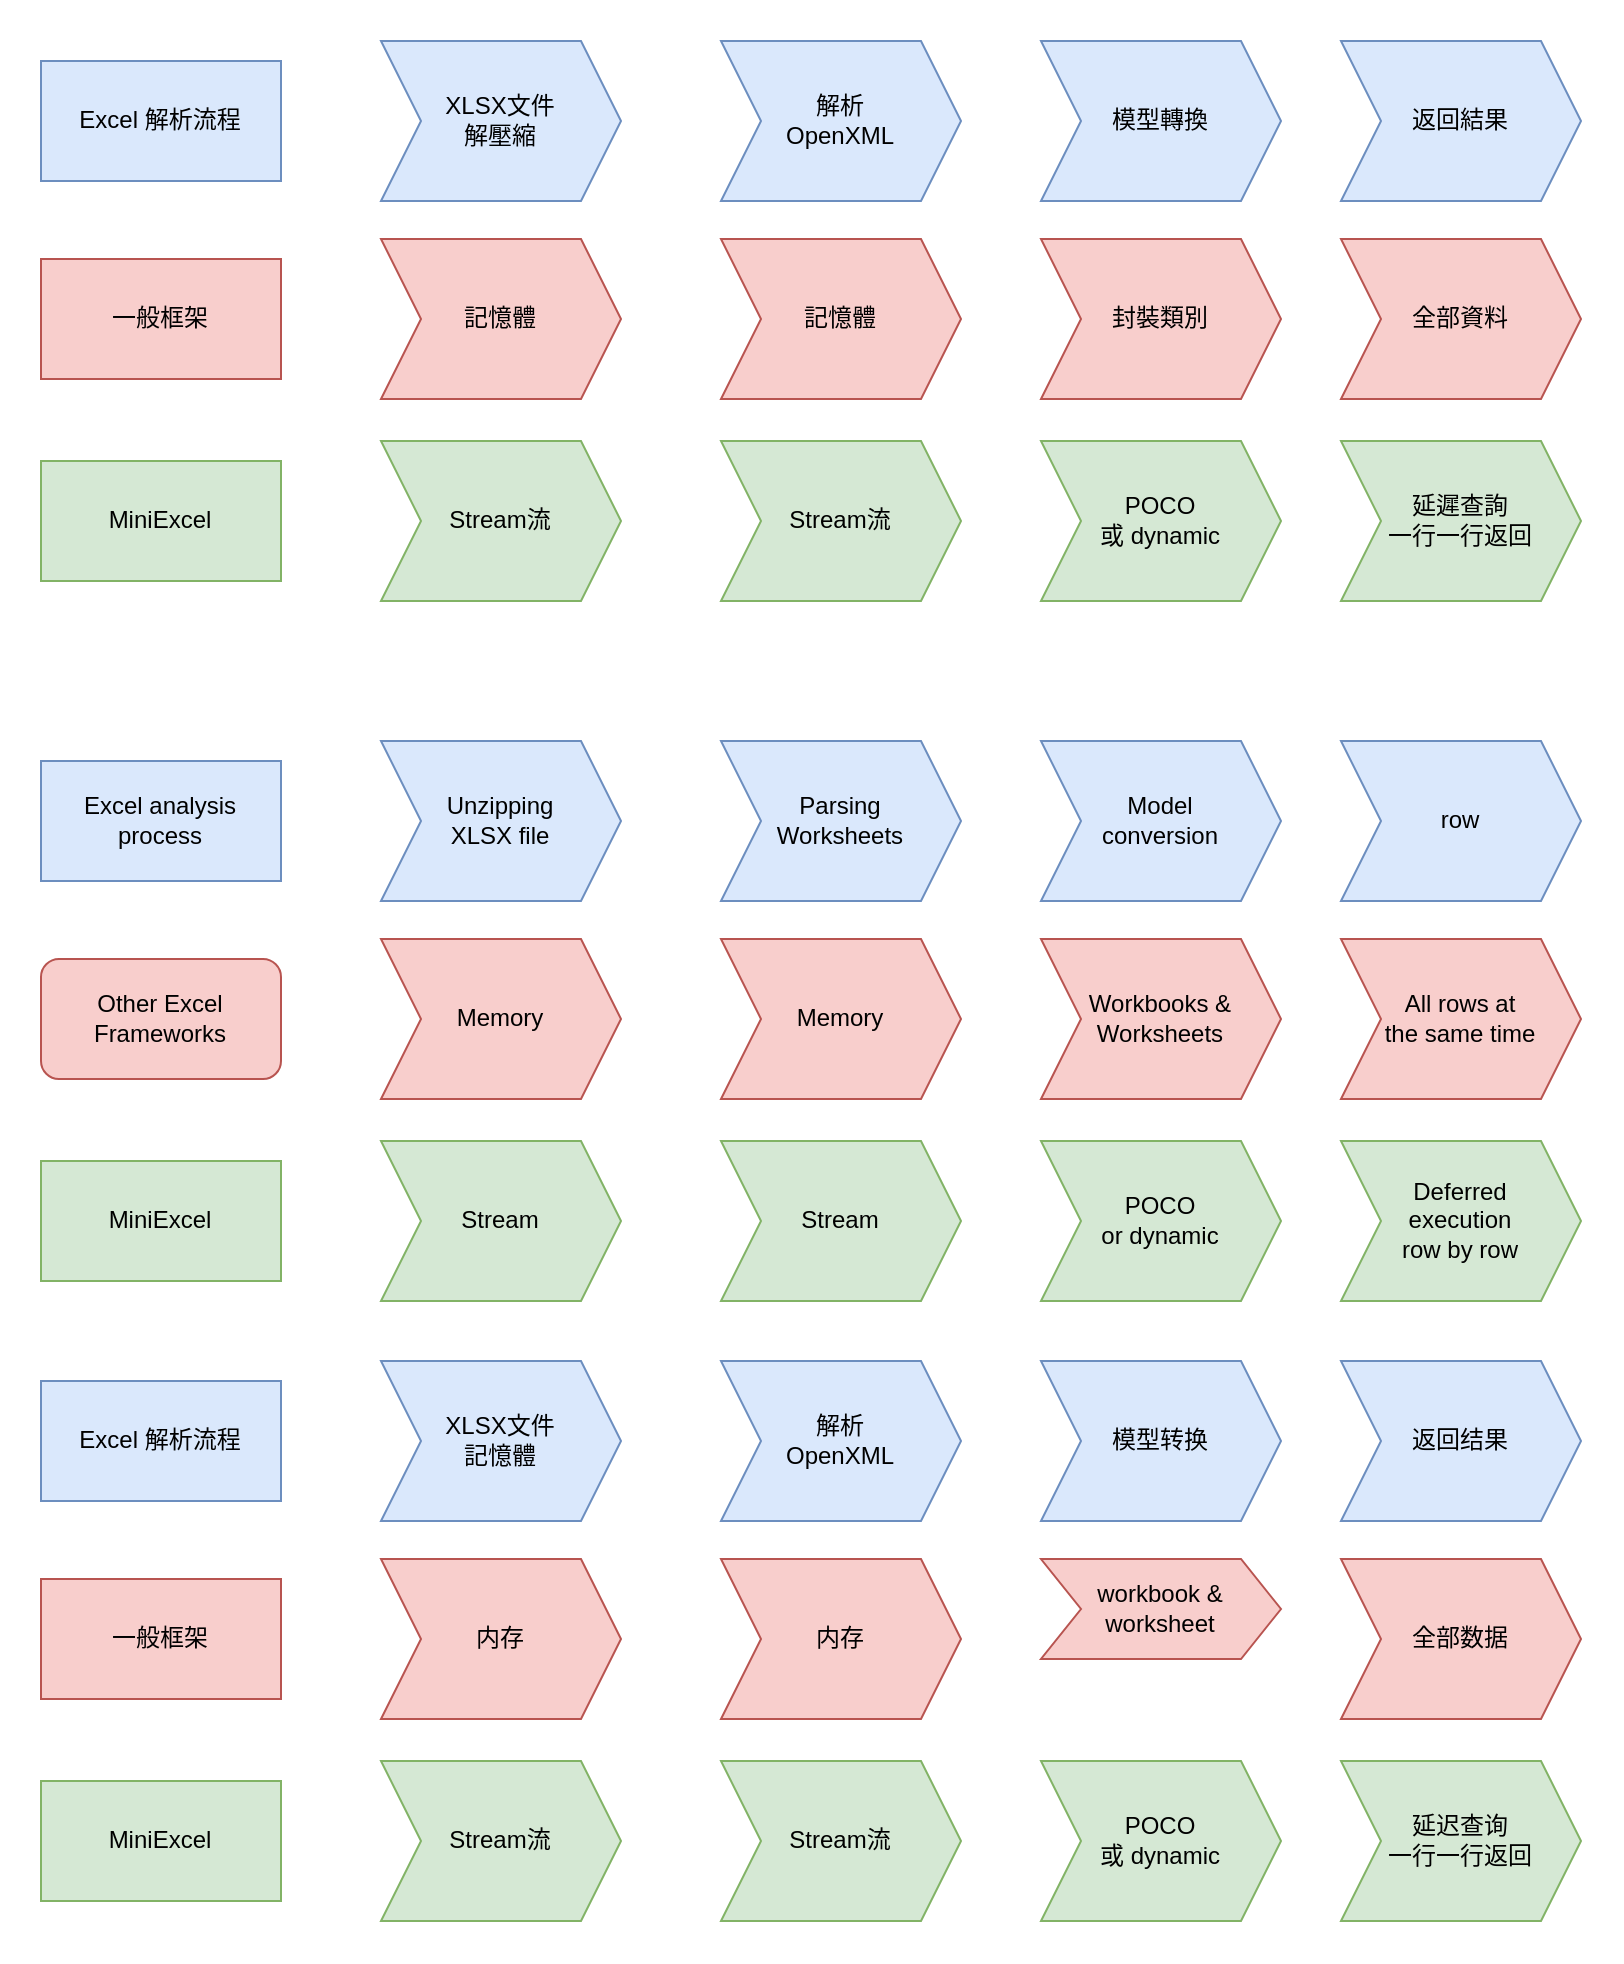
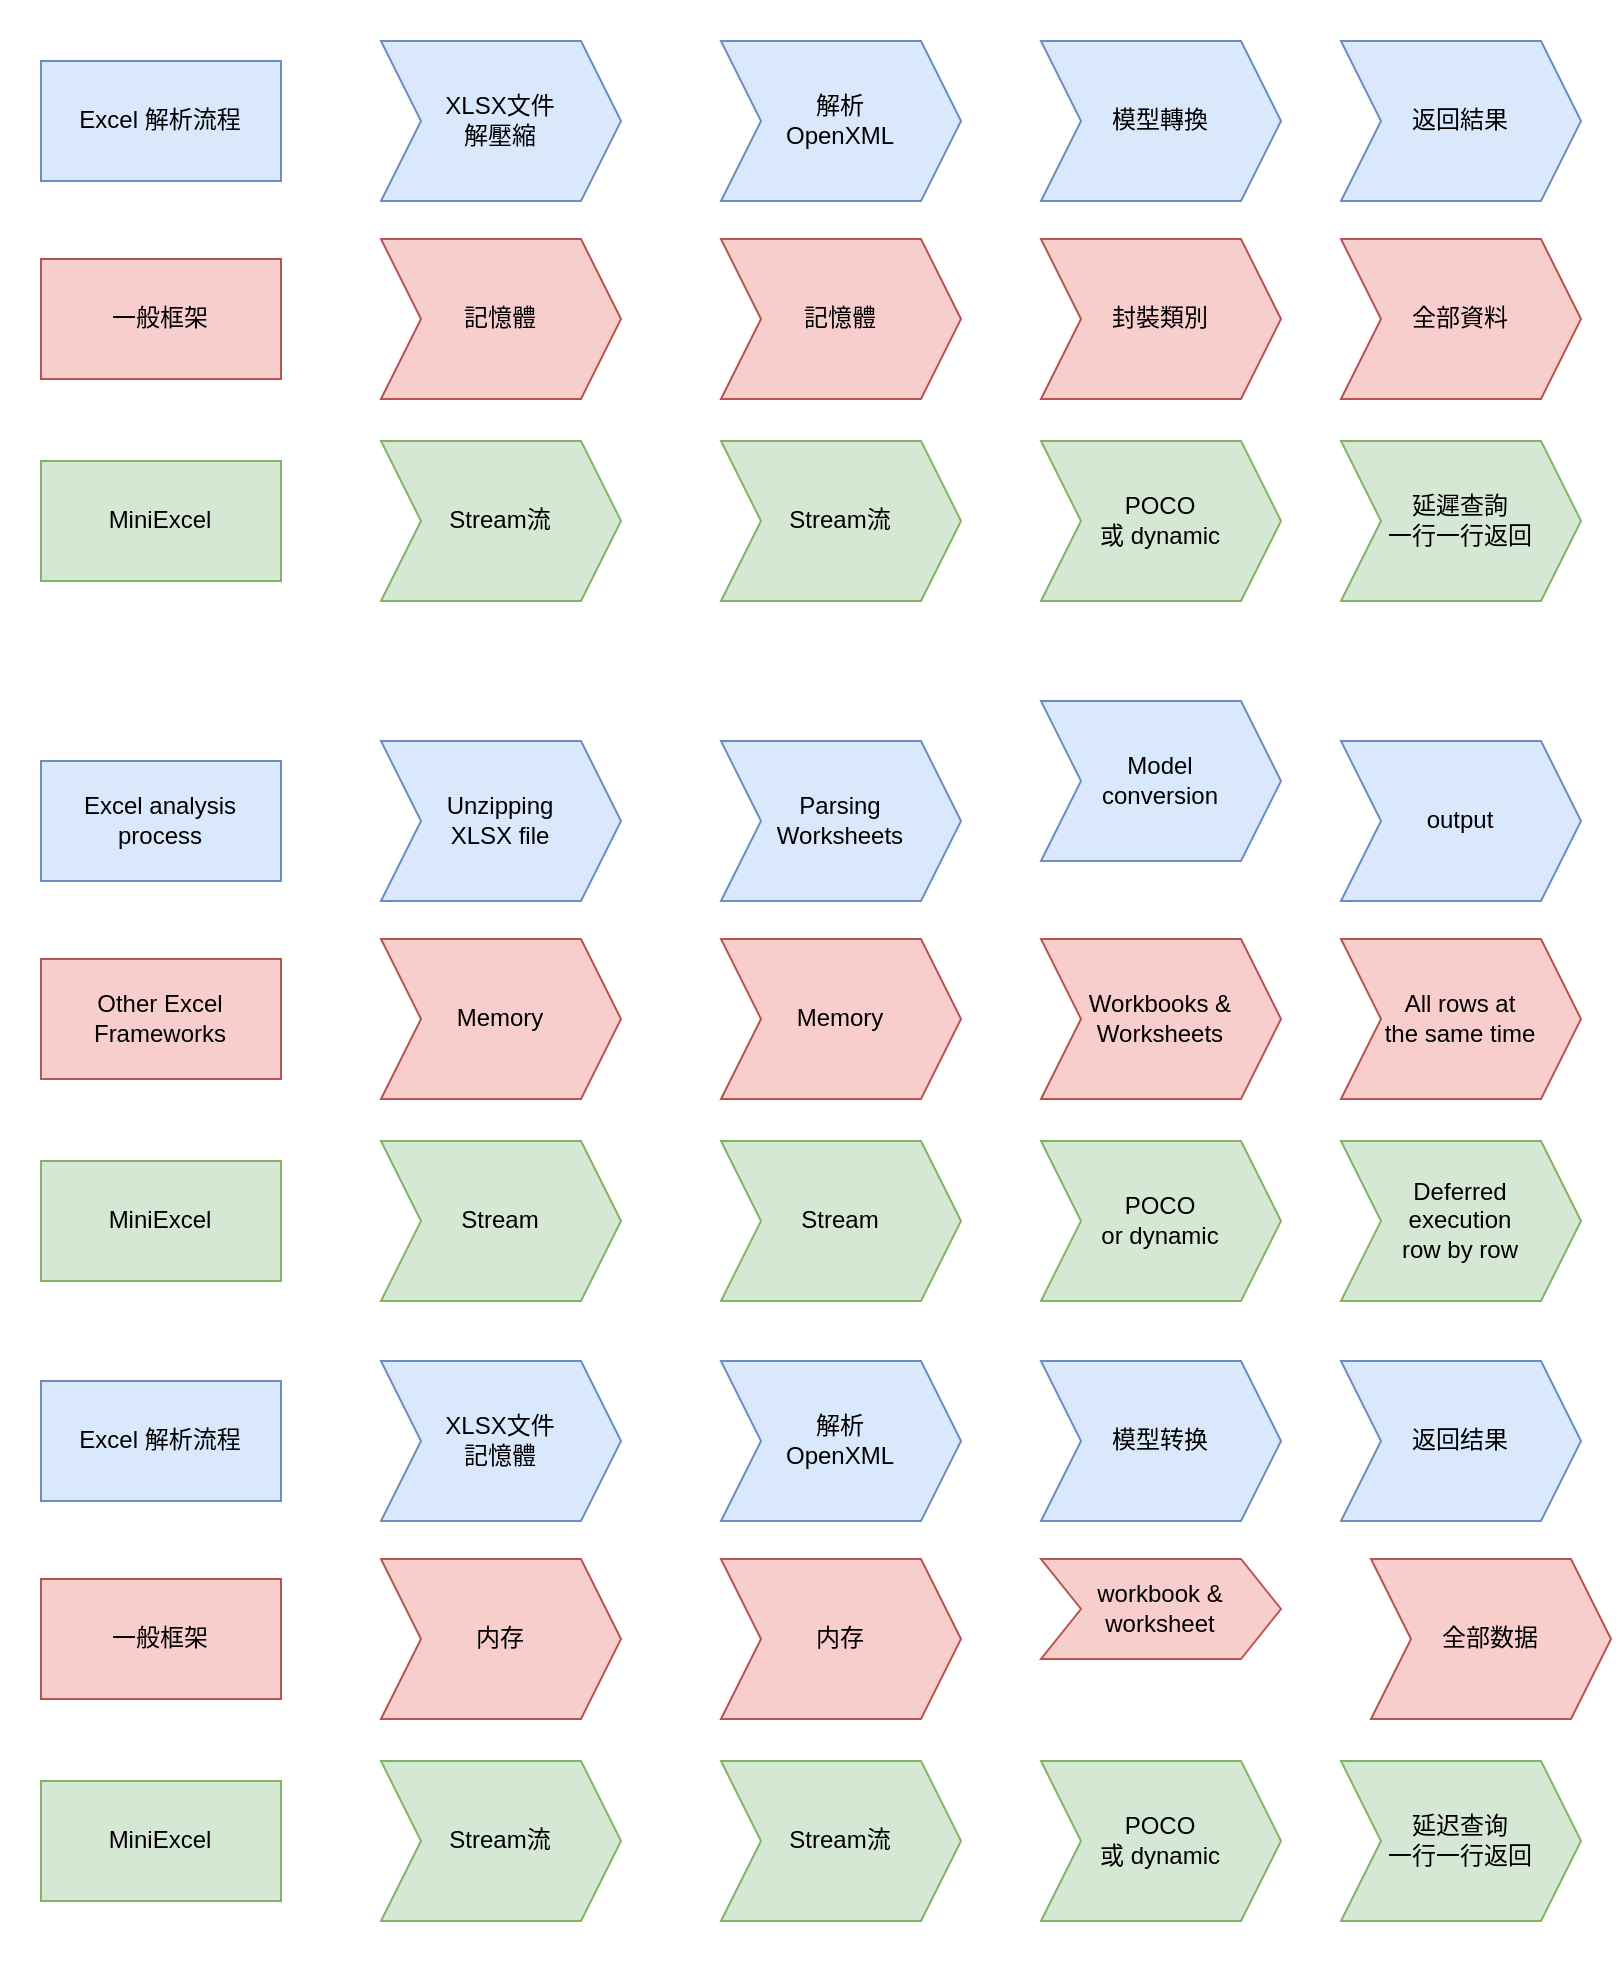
(1161, 821) -> (1161, 781)
(1461, 821) -> (1461, 821)
(161, 1019) -> (161, 1019)
(1461, 1639) -> (1491, 1639)
